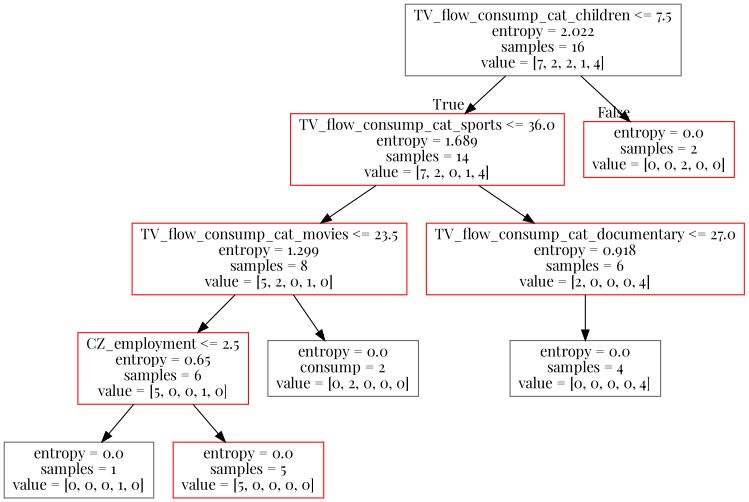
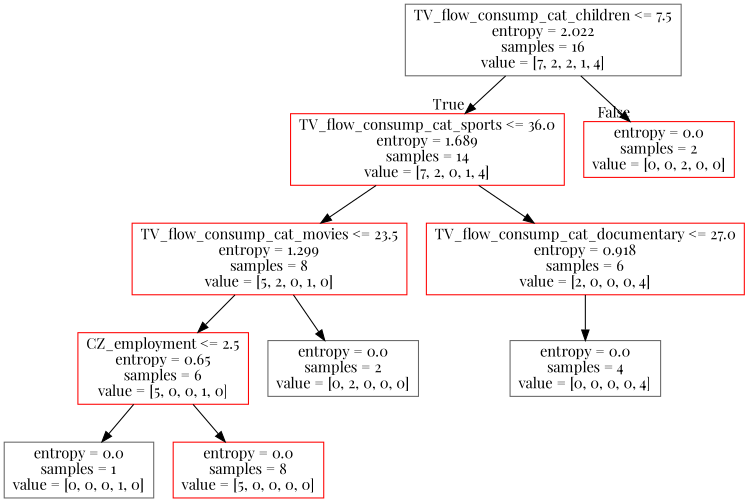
(343, 368) -> (343, 368)
(248, 470) -> (248, 470)
